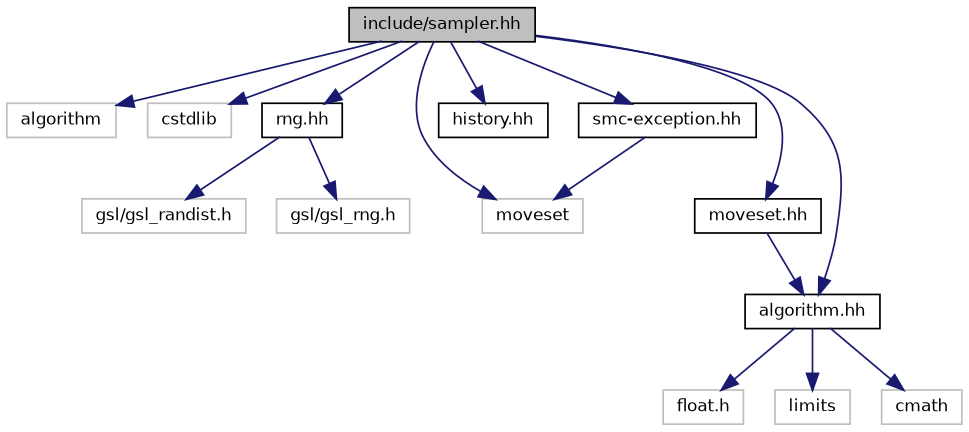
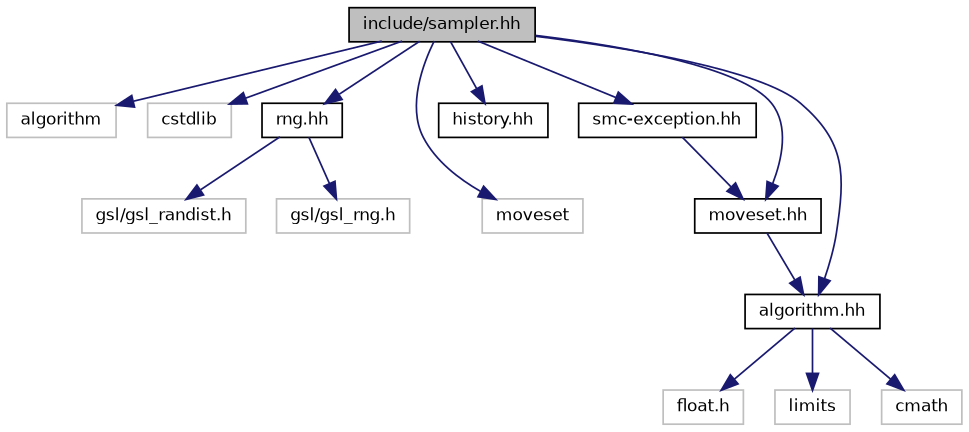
(607, 163) -> (707, 162)
